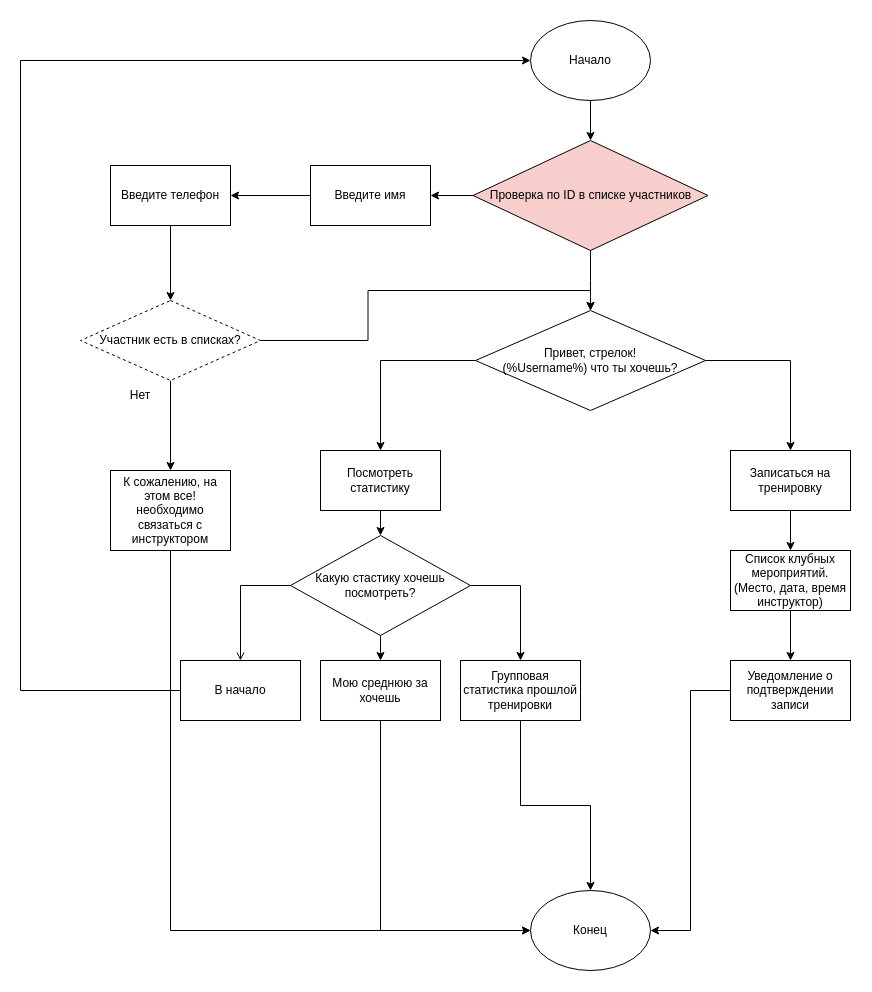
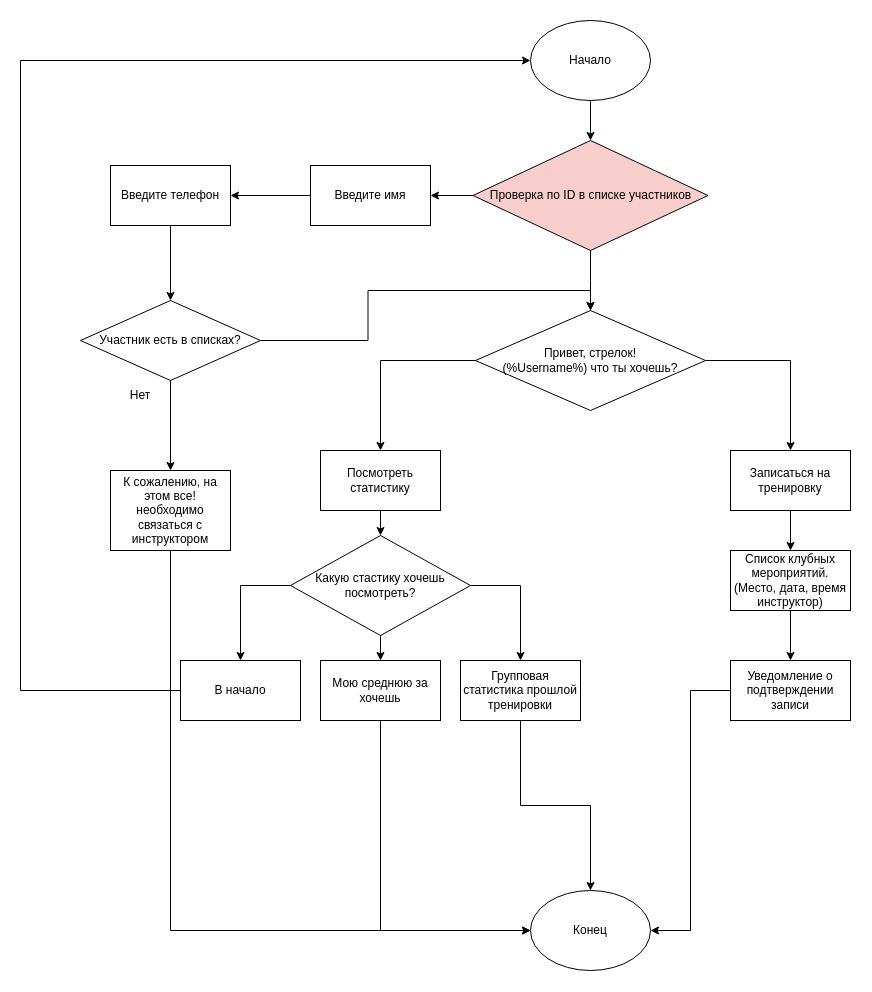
(171, 341) -> (171, 341)
(241, 654) -> (241, 652)
